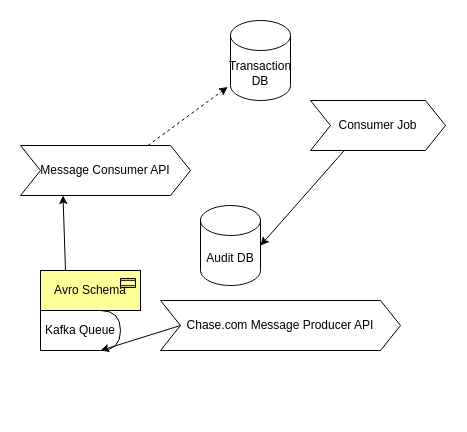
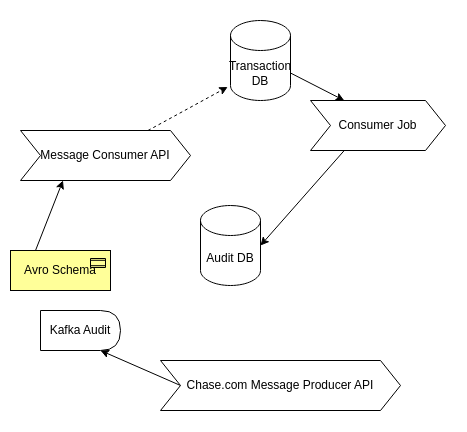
none -> (315, 85)
(106, 171) -> (106, 156)
(91, 291) -> (61, 271)
(281, 326) -> (281, 386)
(81, 331) -> (81, 331)
